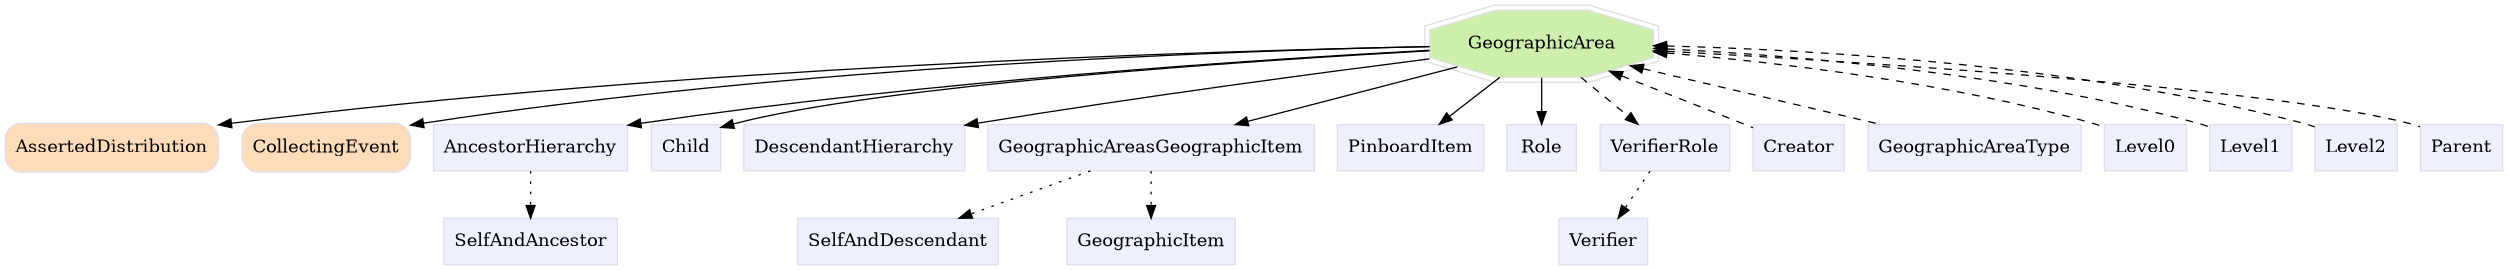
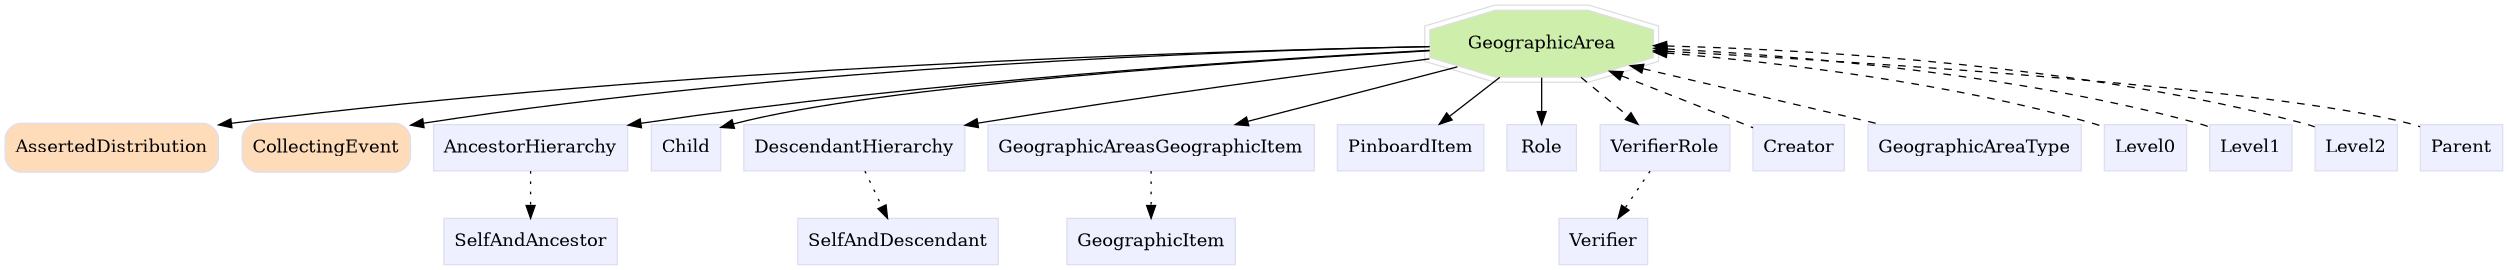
(1031, 192) -> (873, 189)
